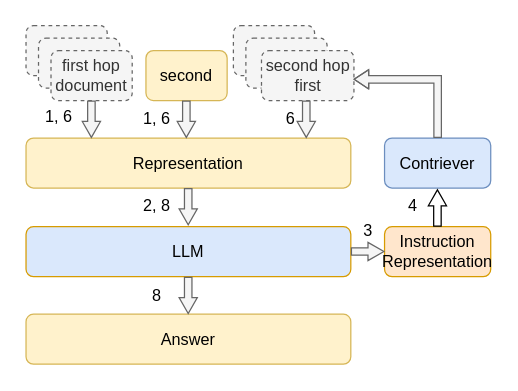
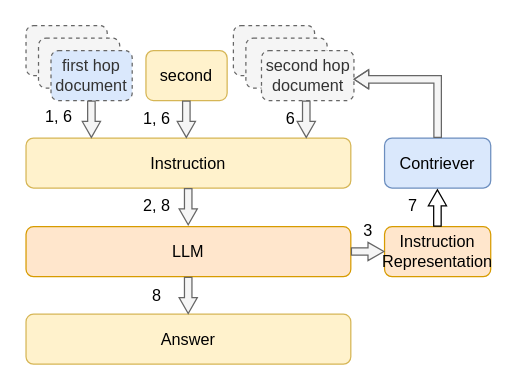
(91, 76) -> (91, 76)
(308, 76) -> (308, 76)
(188, 163) -> (188, 163)
(413, 206) -> (413, 206)
(188, 252) -> (188, 252)
